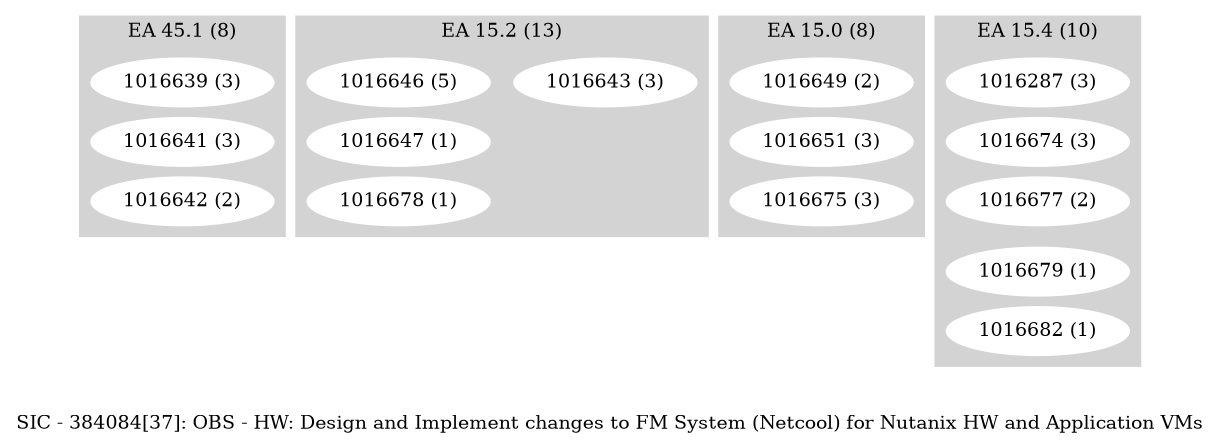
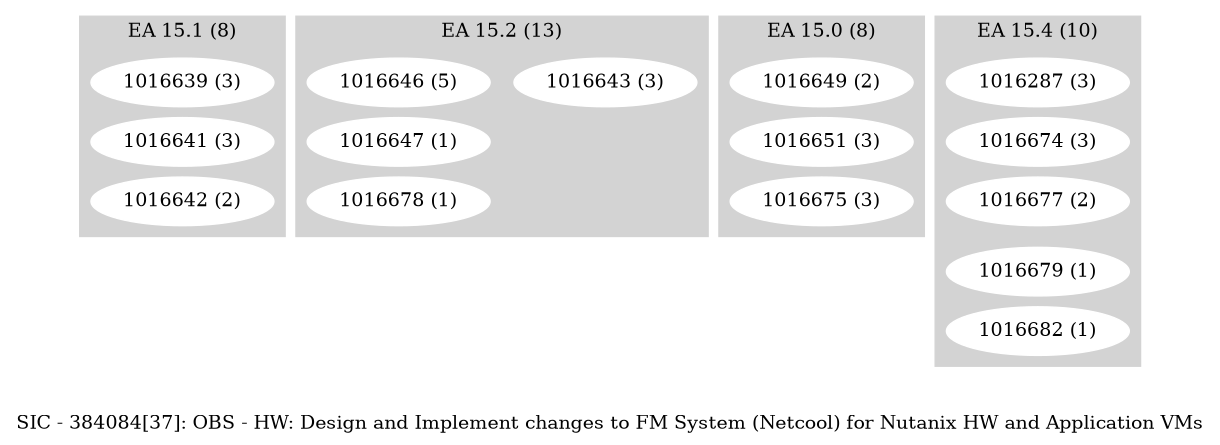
(182, 32) -> (182, 32)
